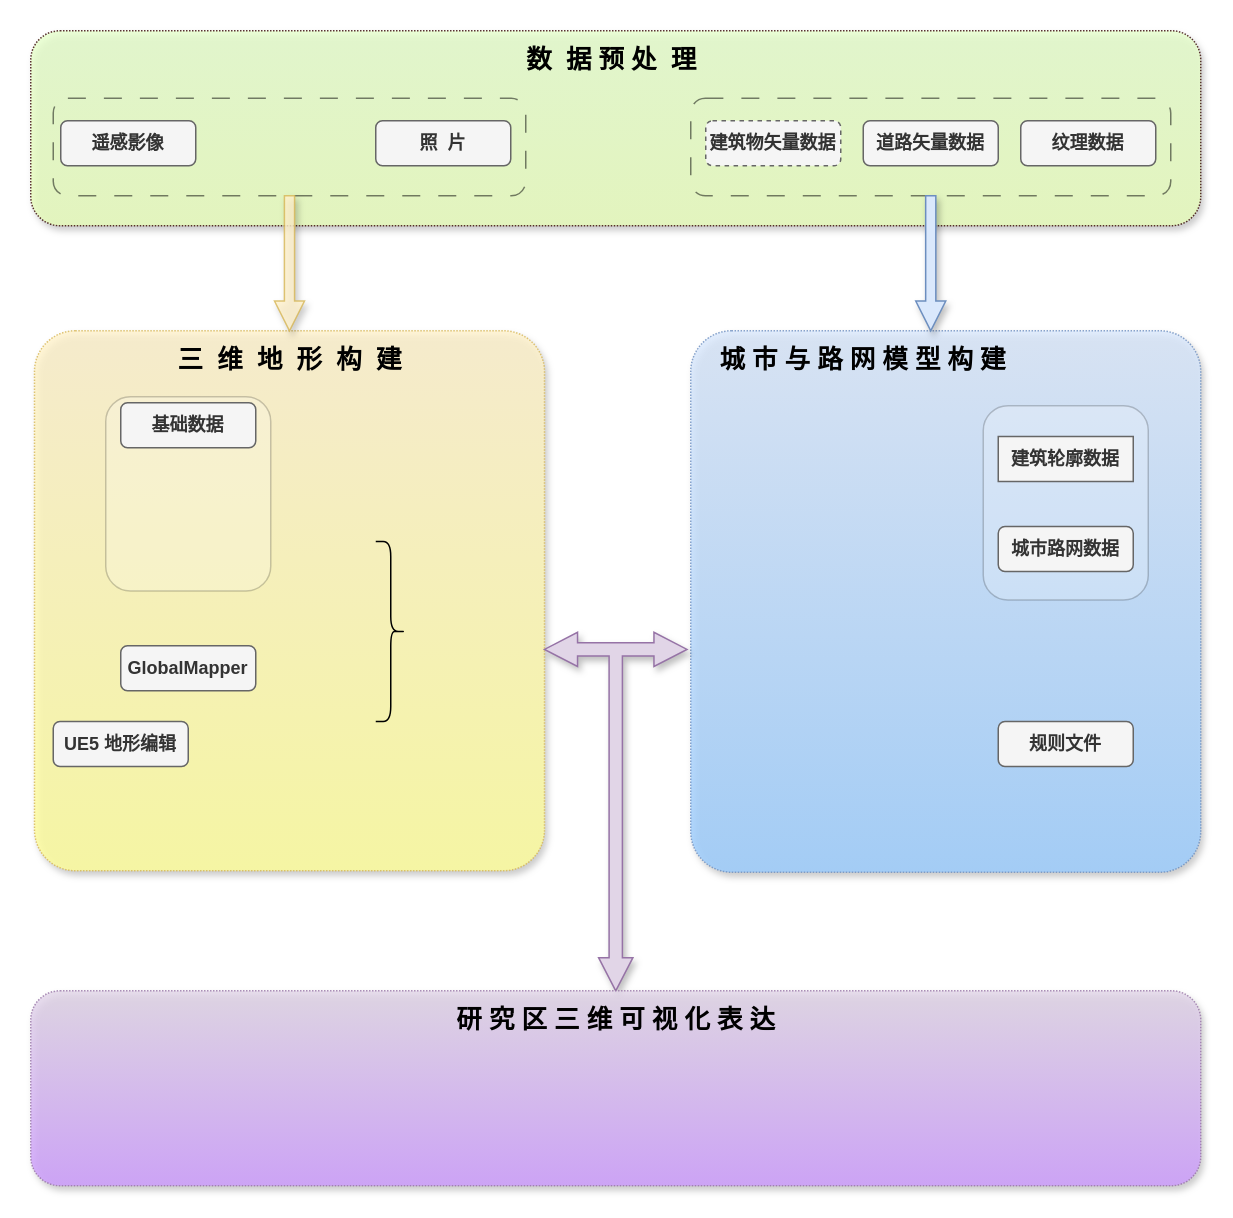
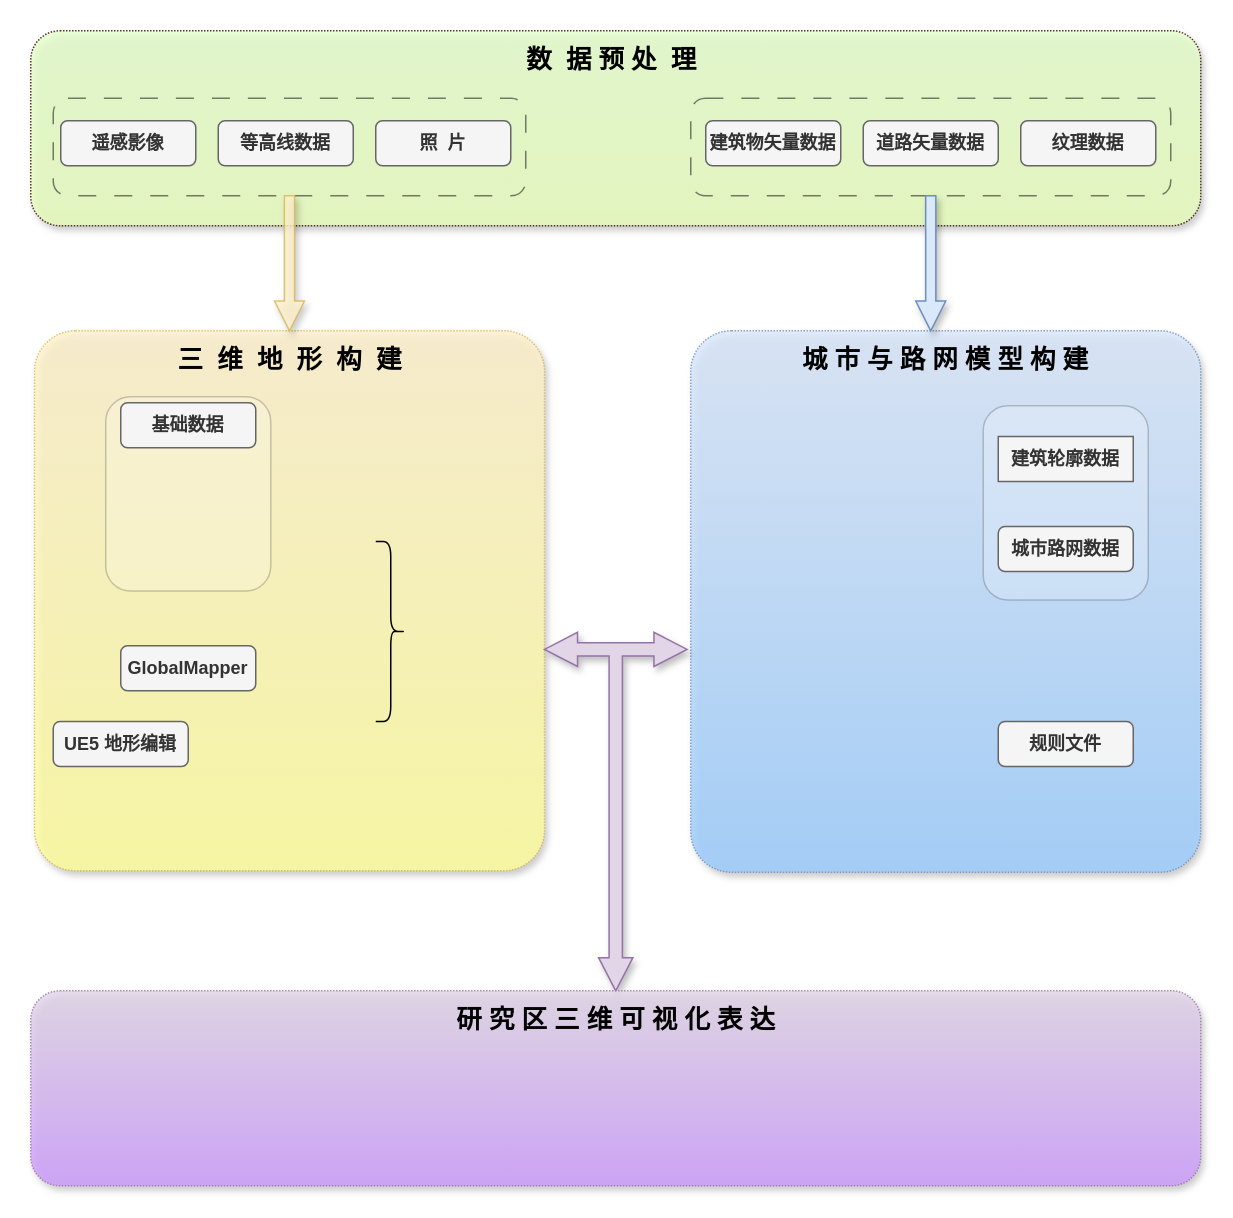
none -> (286, 143)
(773, 143) -> (773, 143)
(863, 361) -> (946, 361)
